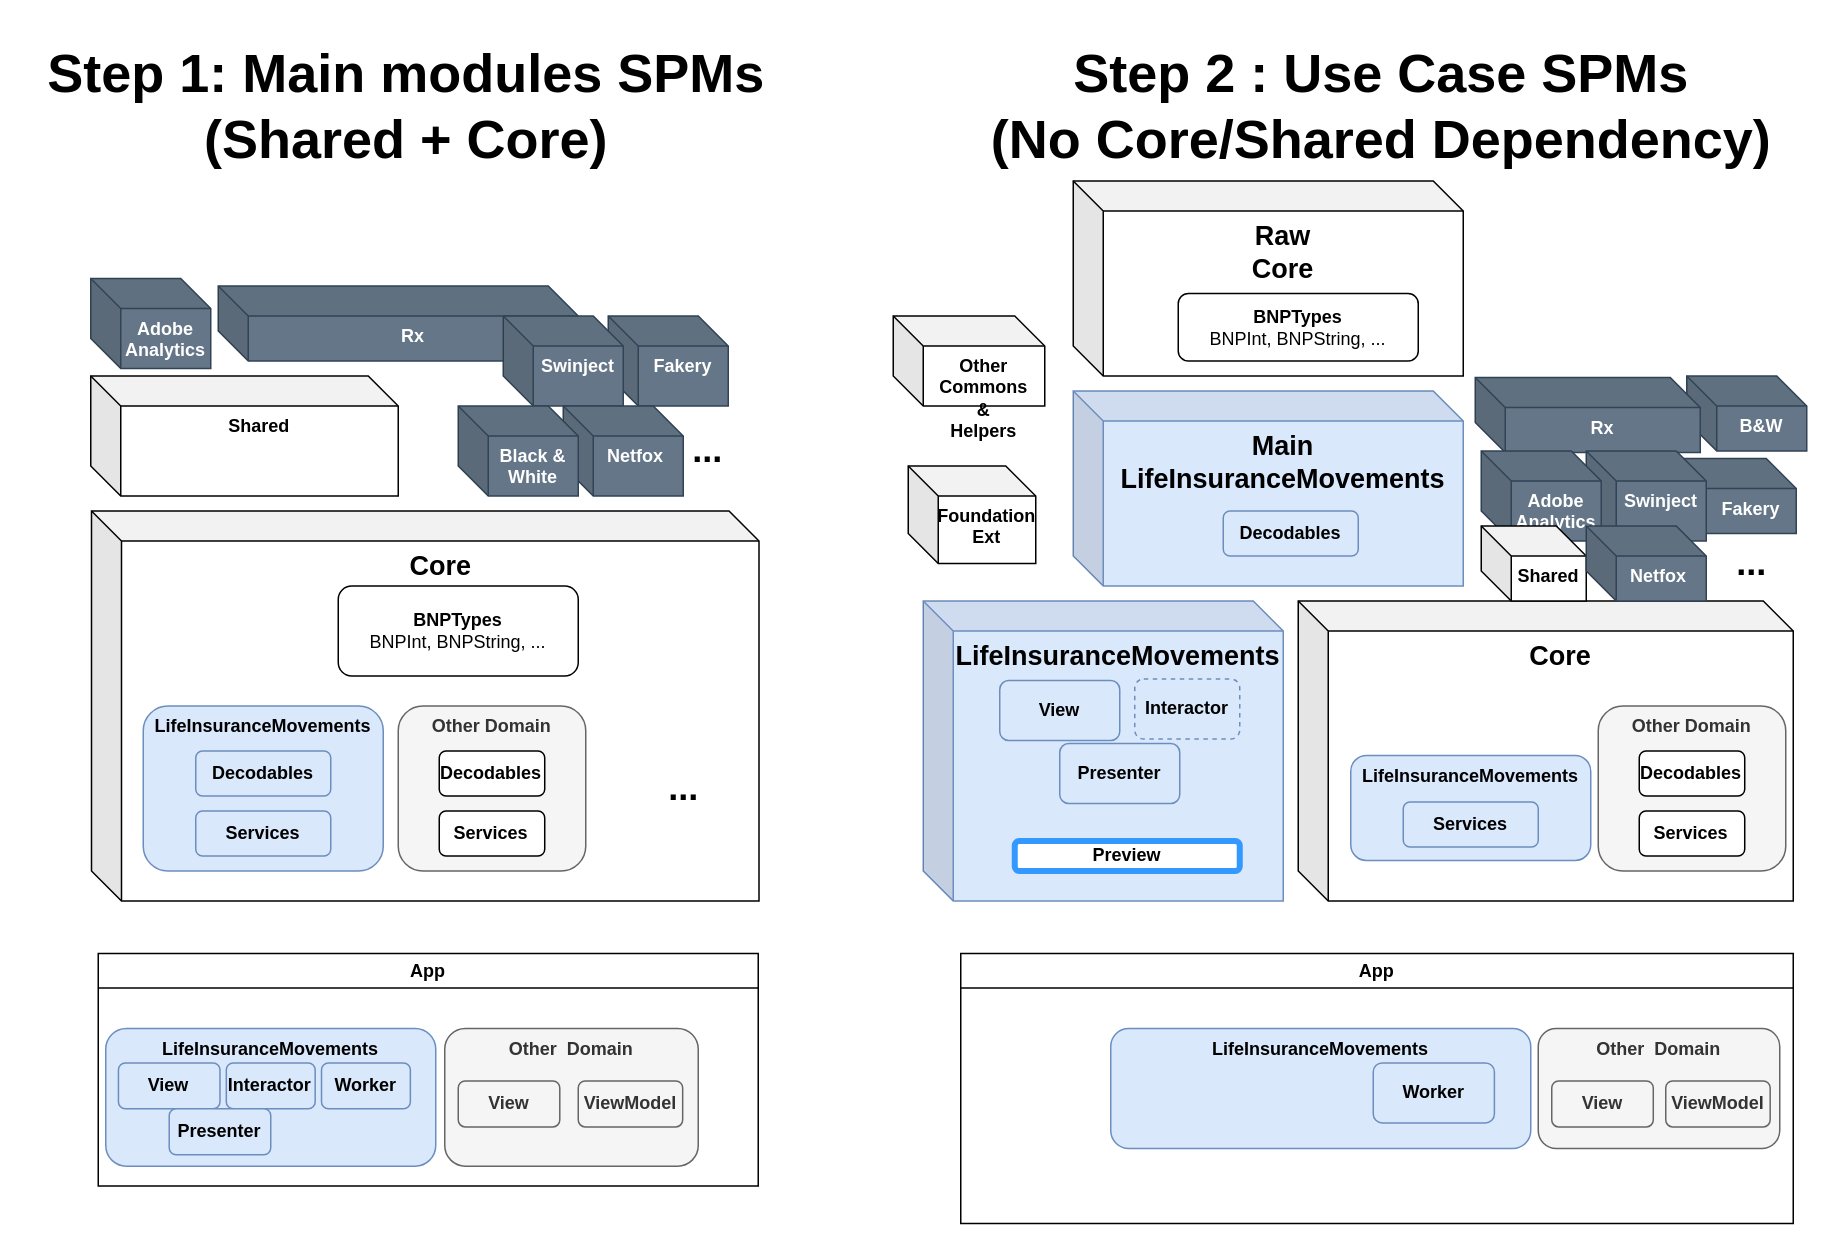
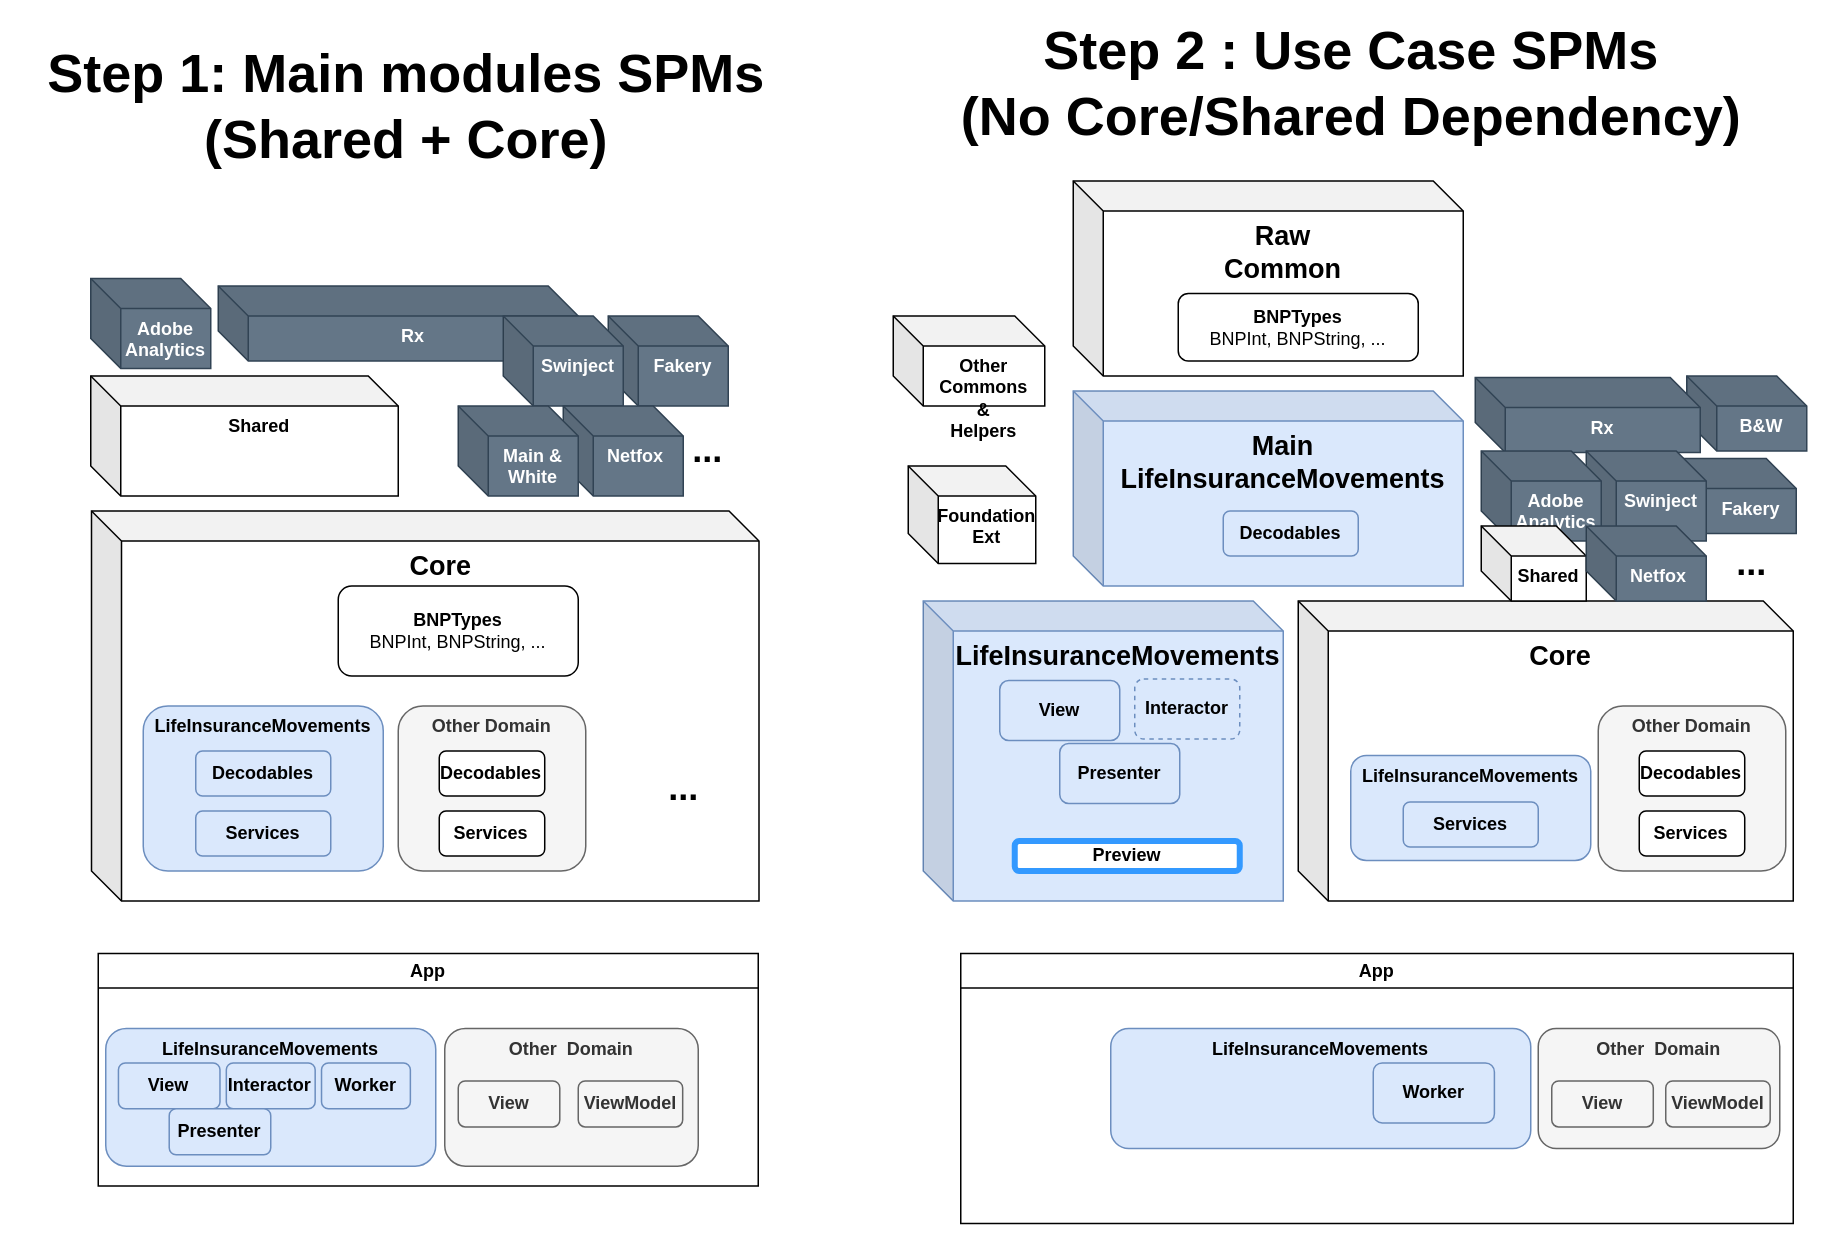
(1381, 106) -> (1351, 83)
(1283, 254) -> (1283, 254)
(533, 468) -> (533, 468)
